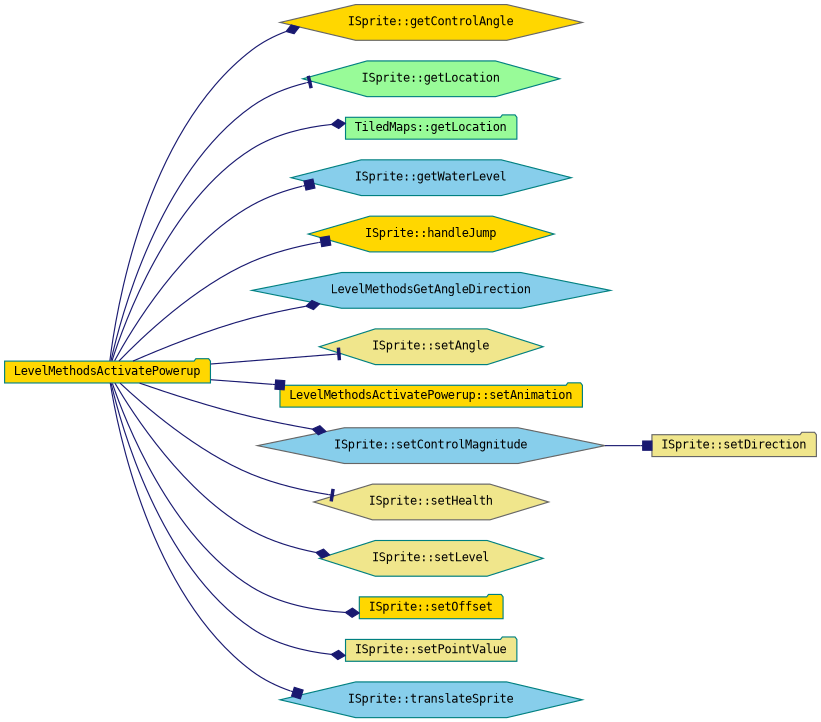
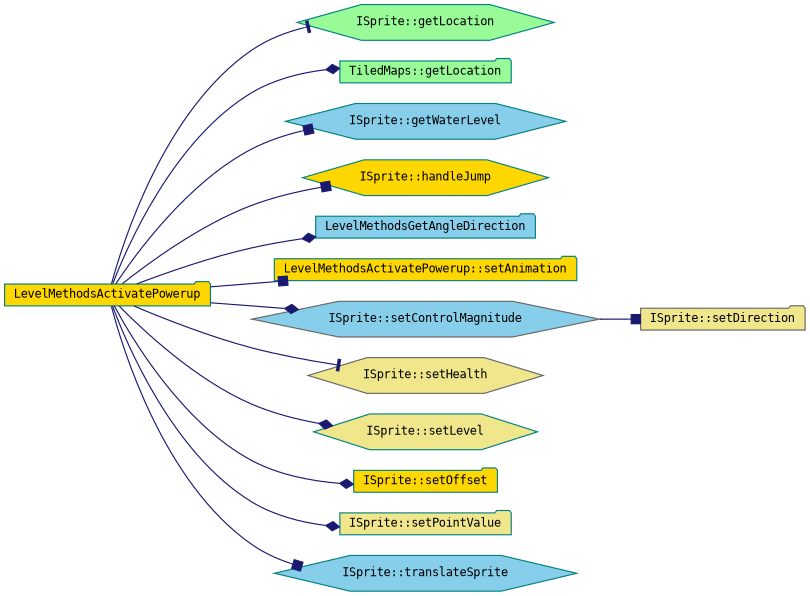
(431, 22) -> none
(431, 290) -> (426, 227)
(431, 347) -> none
